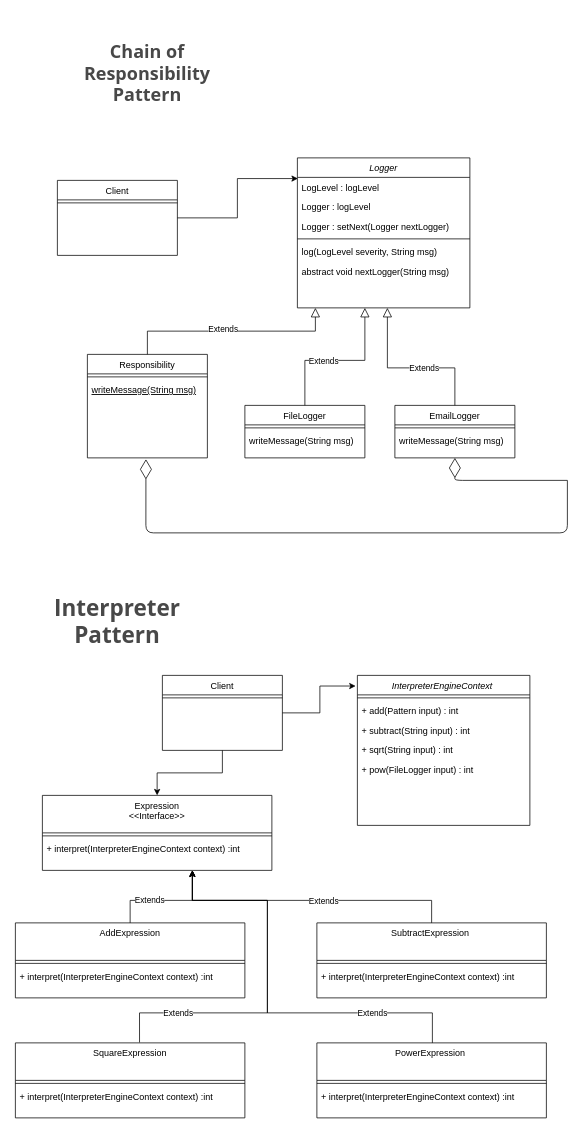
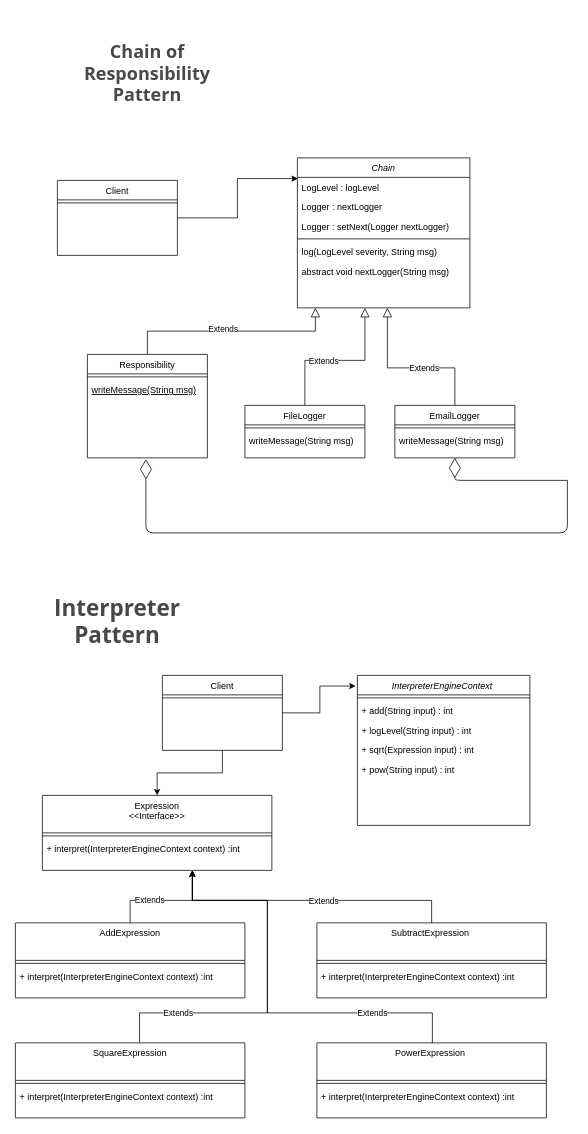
(383, 168) -> (383, 168)
(338, 207) -> (346, 207)
(419, 711) -> (415, 711)
(428, 731) -> (425, 731)
(418, 750) -> (428, 750)
(424, 770) -> (415, 770)
